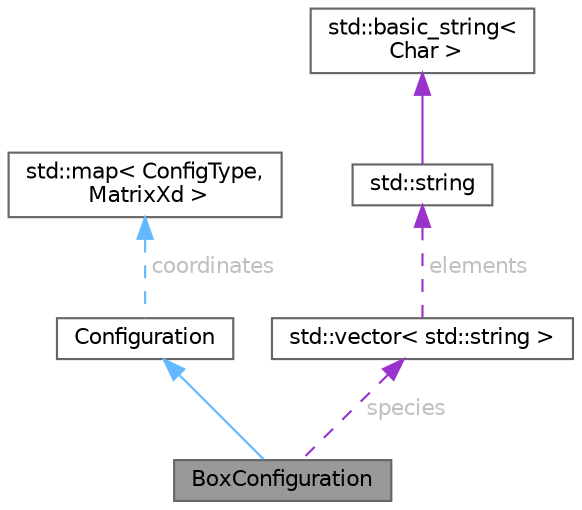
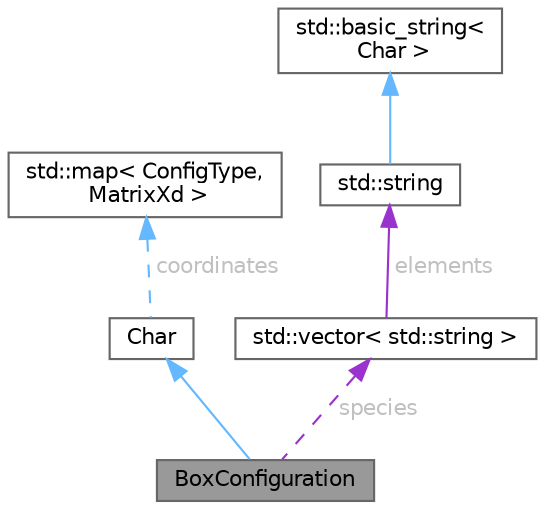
(422, 130) -> (390, 130)
(422, 273) -> (388, 273)
(145, 339) -> (152, 339)
